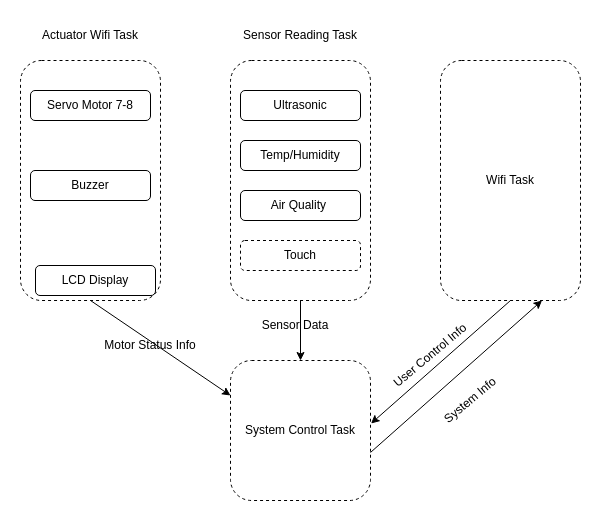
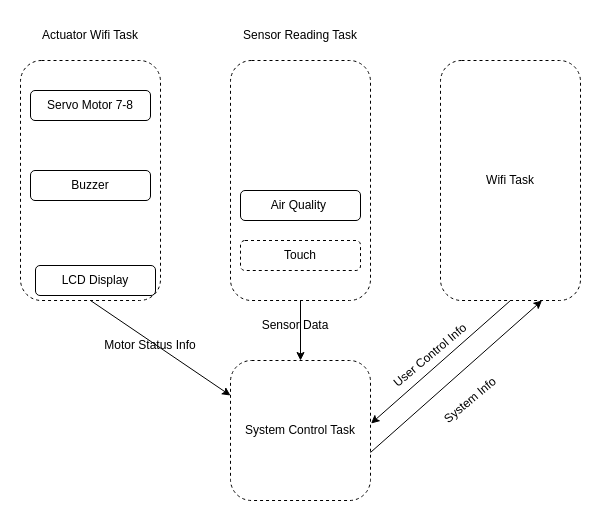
(301, 106) -> none
(301, 156) -> none
